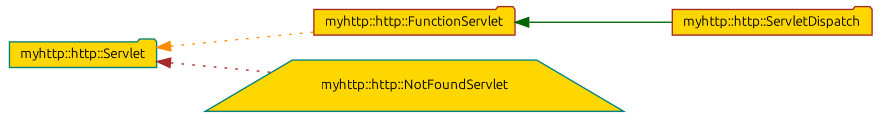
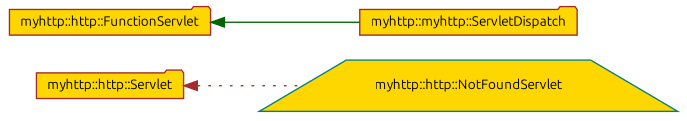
(772, 22) -> (468, 22)
(242, 39) -> none
(83, 55) -> (110, 86)
